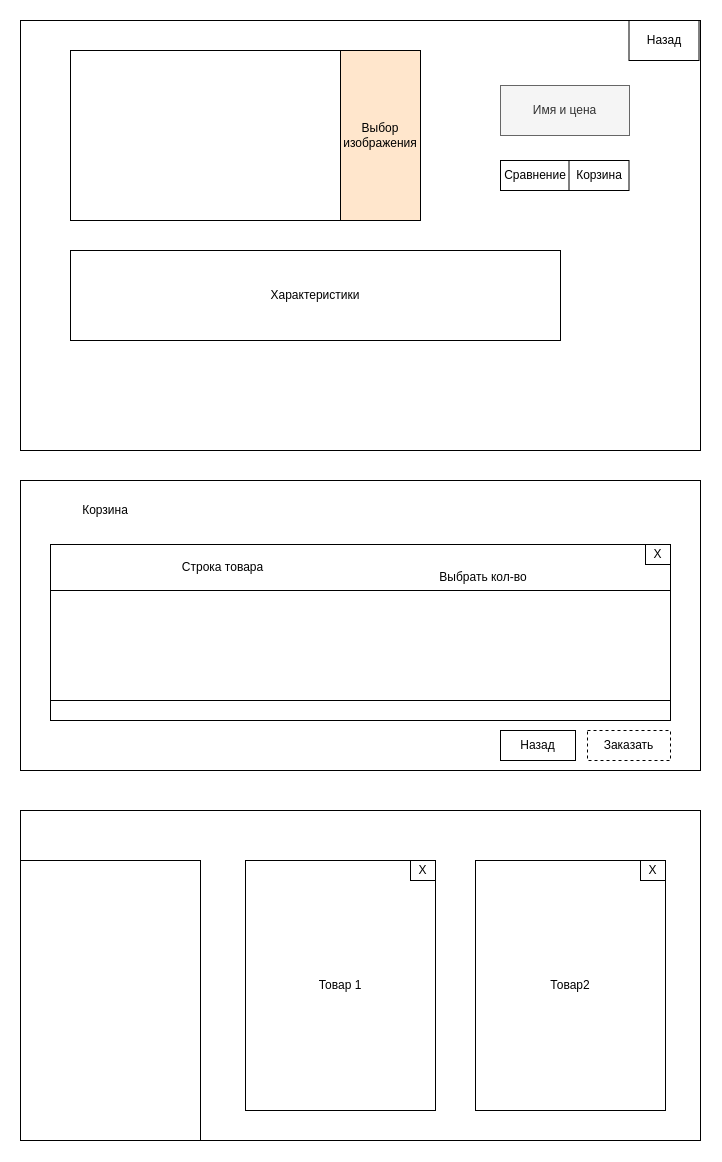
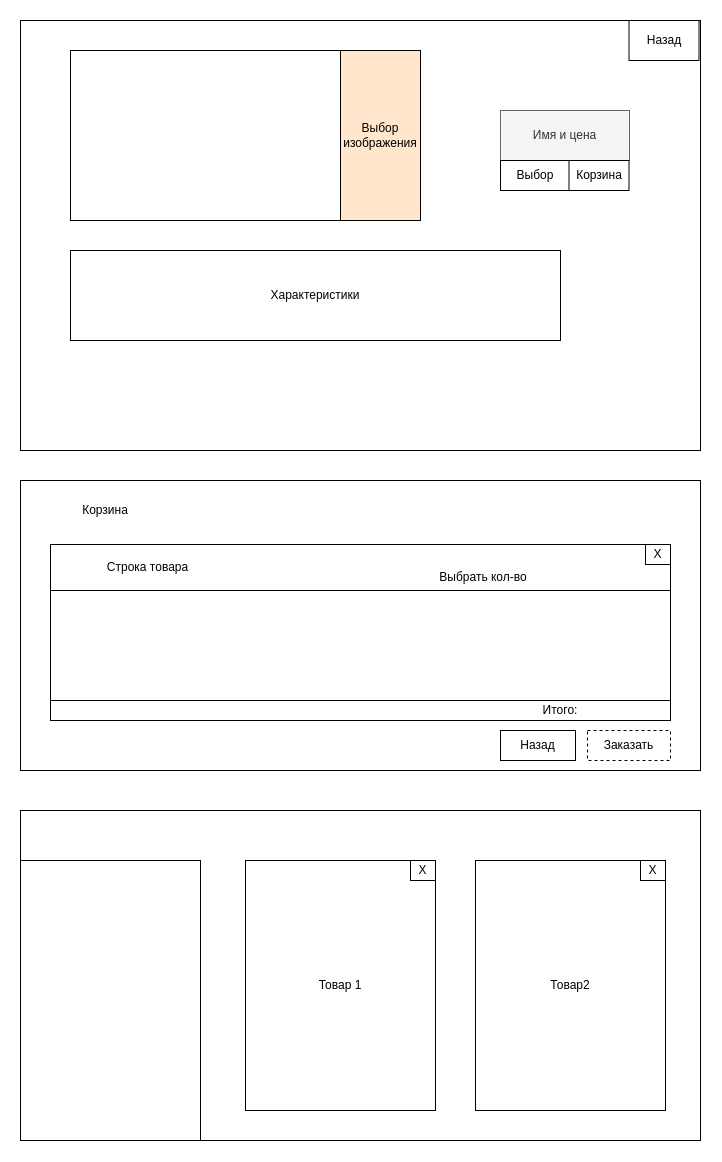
(565, 111) -> (565, 136)
(536, 176) -> (536, 176)
(223, 568) -> (148, 568)
none -> (561, 711)
